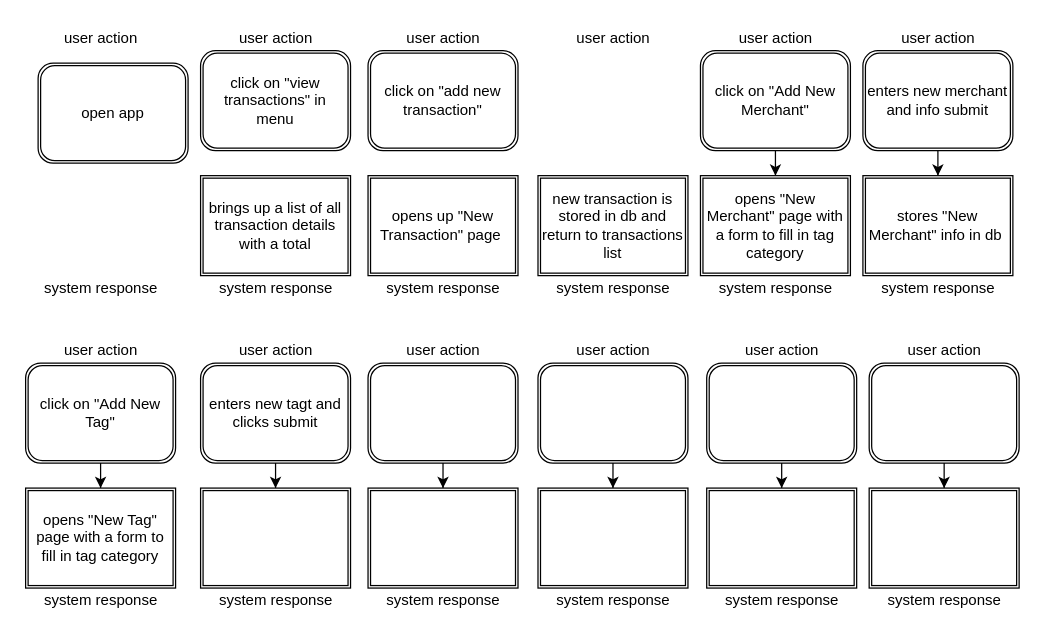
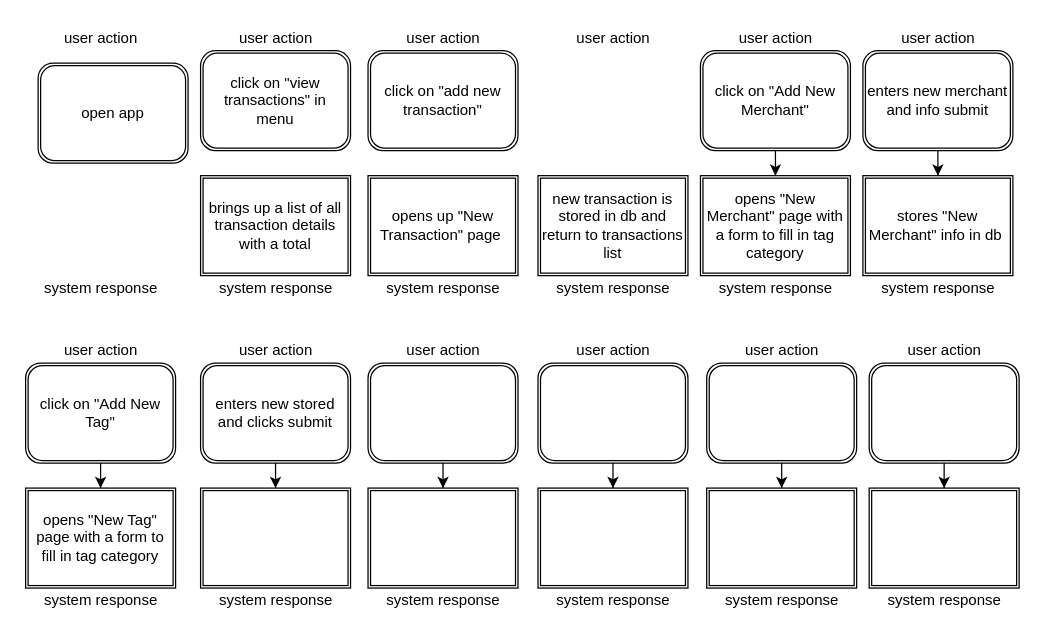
(276, 413) -> (276, 413)
